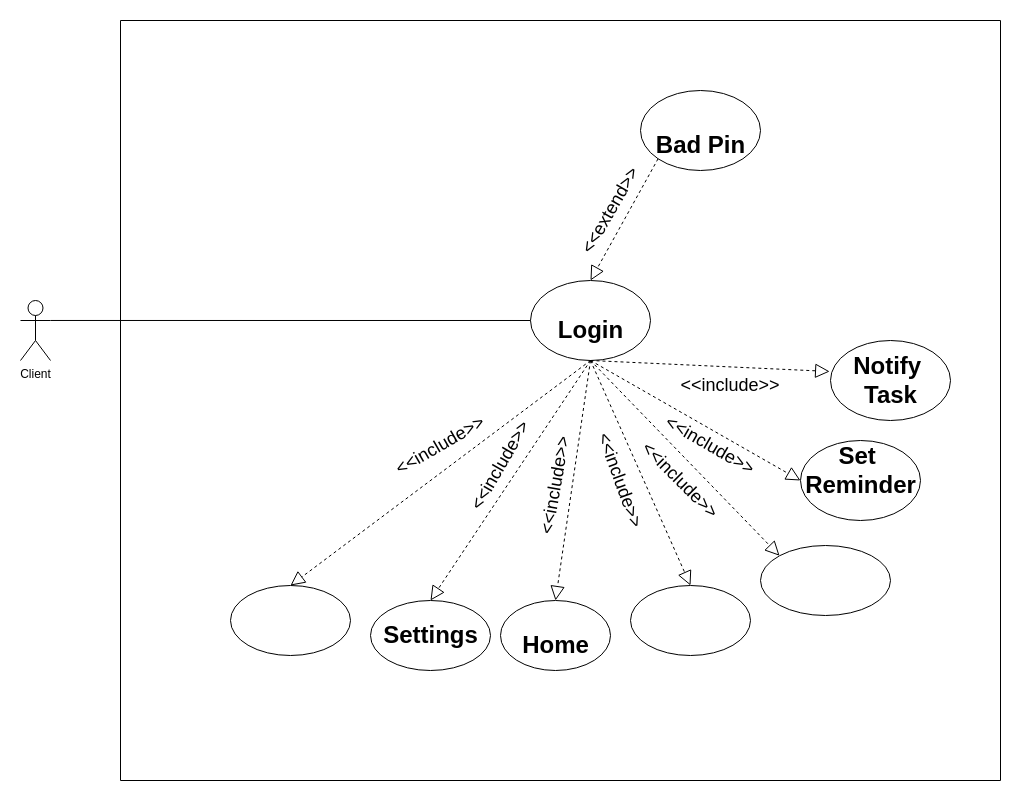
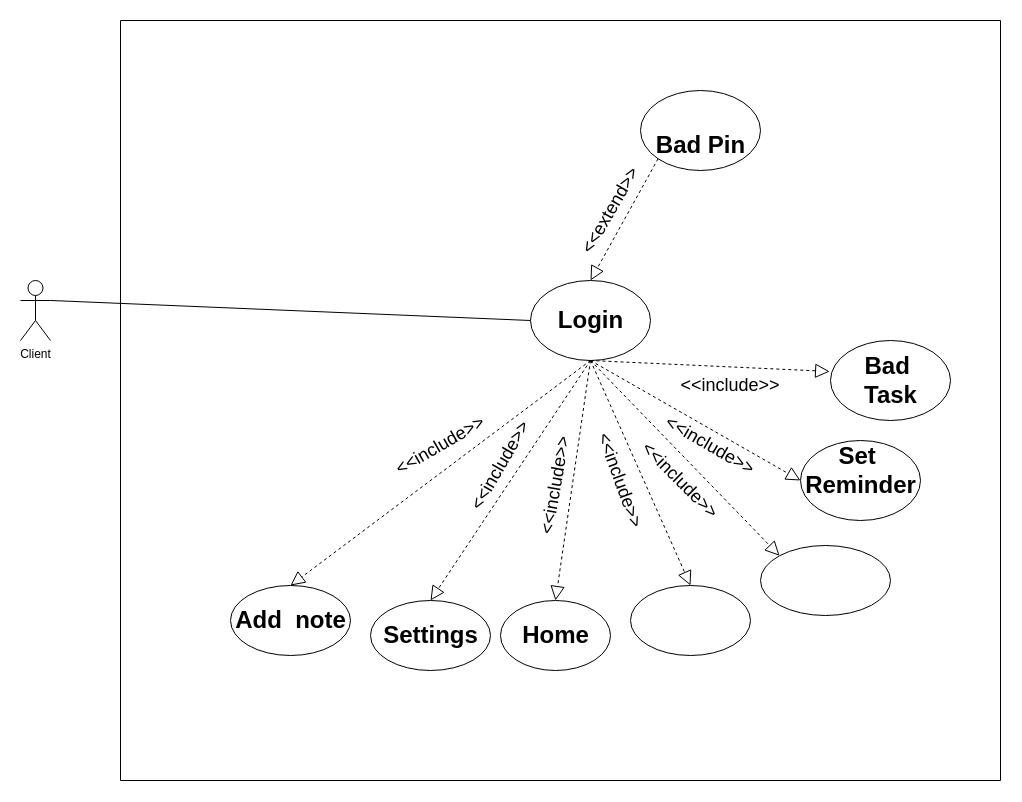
(36, 331) -> (36, 311)
(591, 331) -> (591, 321)
(891, 381) -> (891, 381)
none -> (291, 621)
(556, 646) -> (556, 636)
